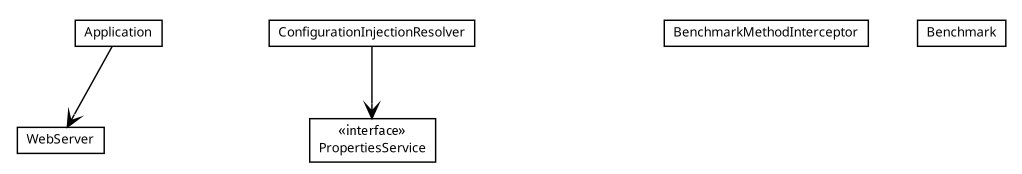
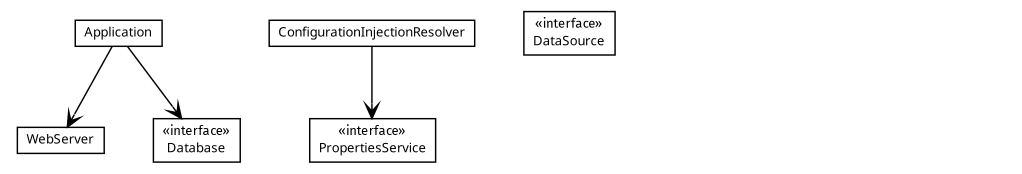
none -> (569, 33)
(766, 33) -> none
(961, 33) -> none
none -> (197, 140)
